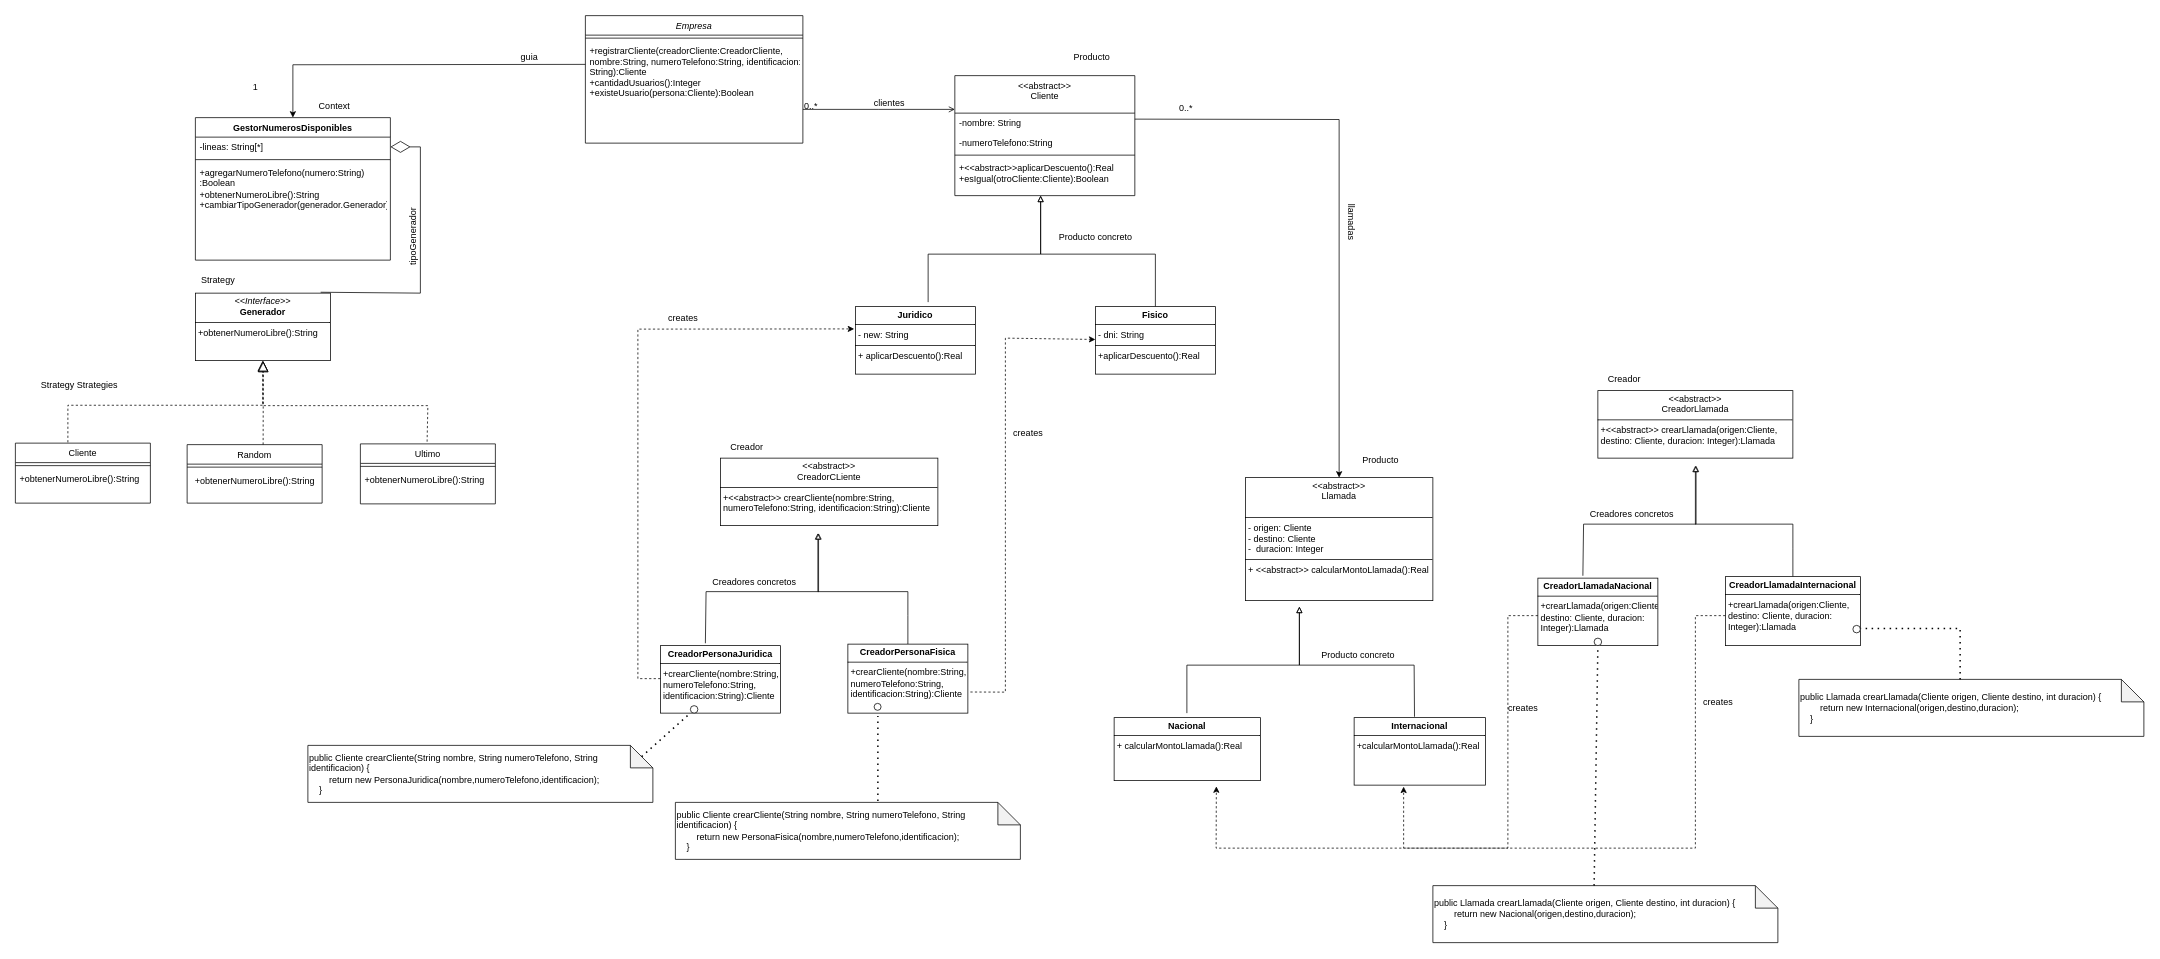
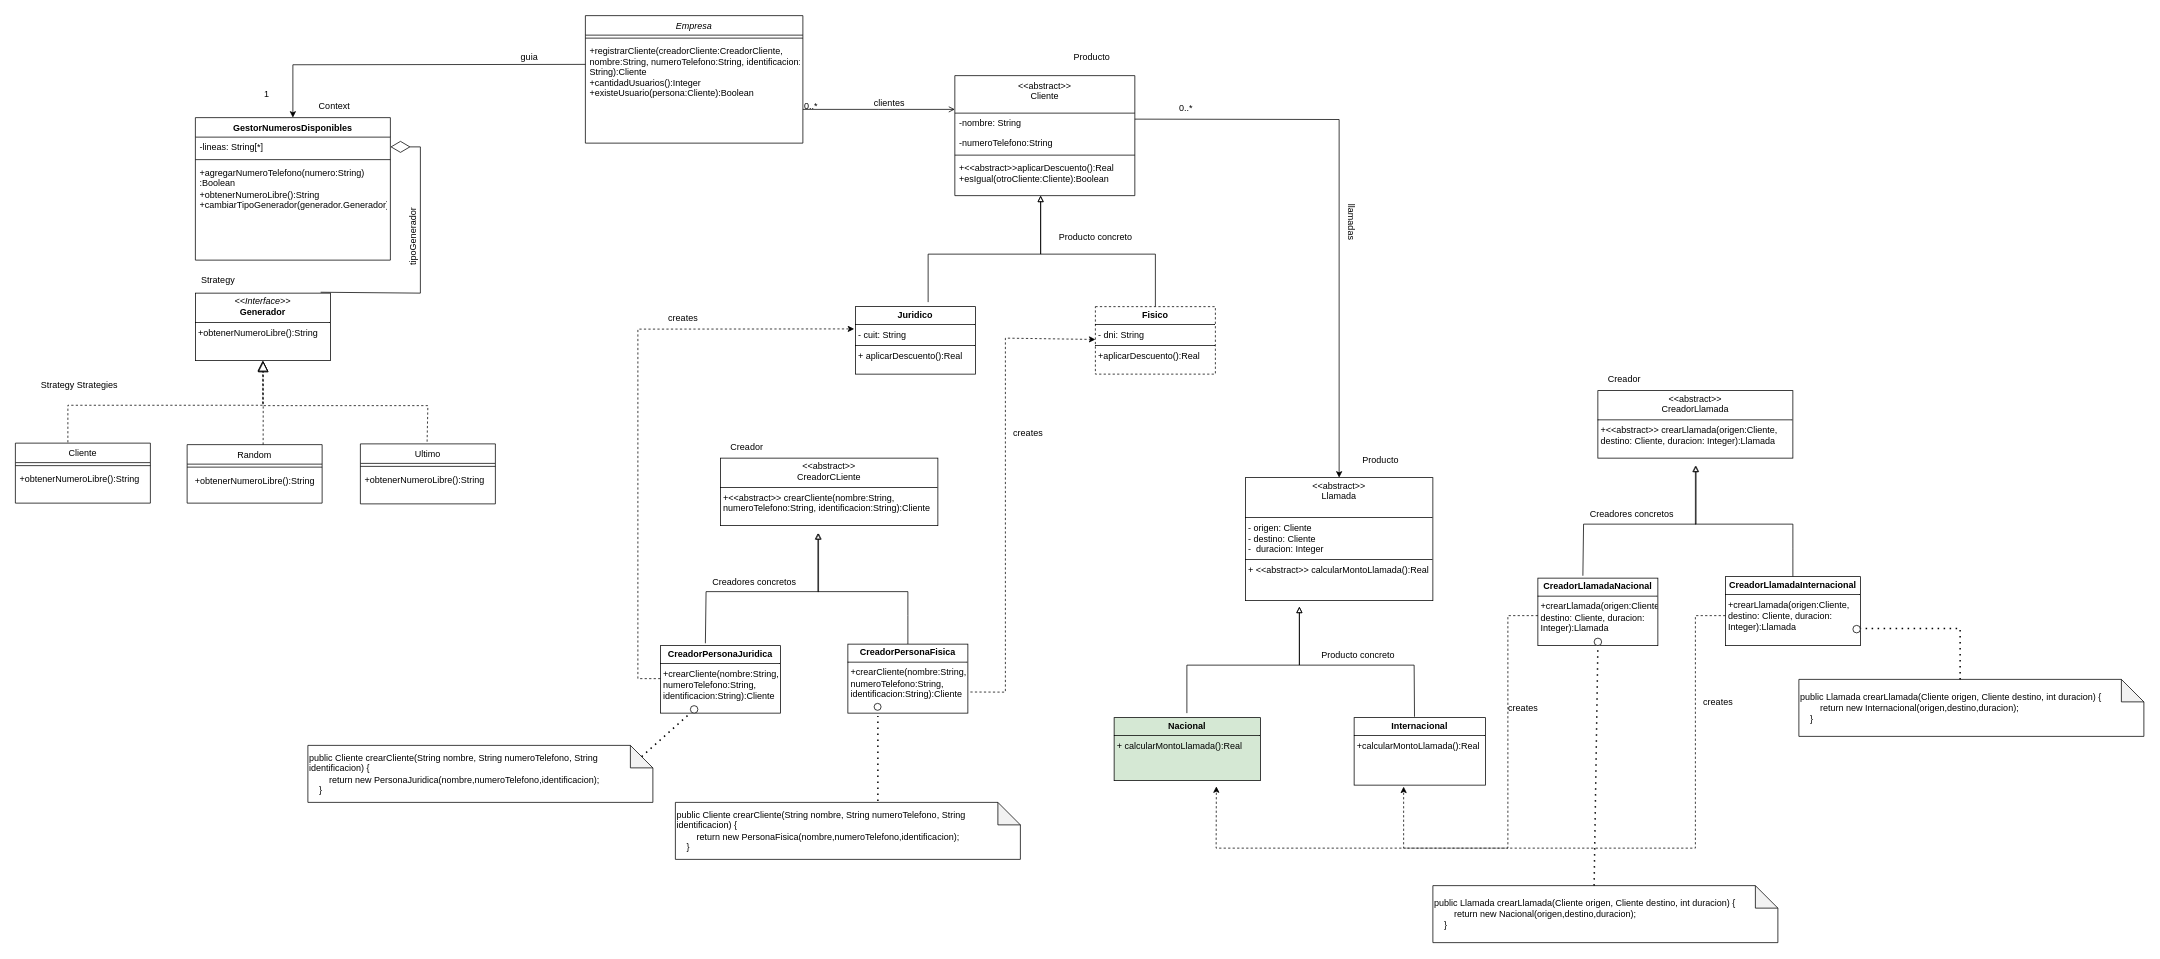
(255, 87) -> (267, 94)
(913, 323) -> (913, 323)
(1155, 340) -> (1155, 340)
(1187, 749) -> (1187, 749)
